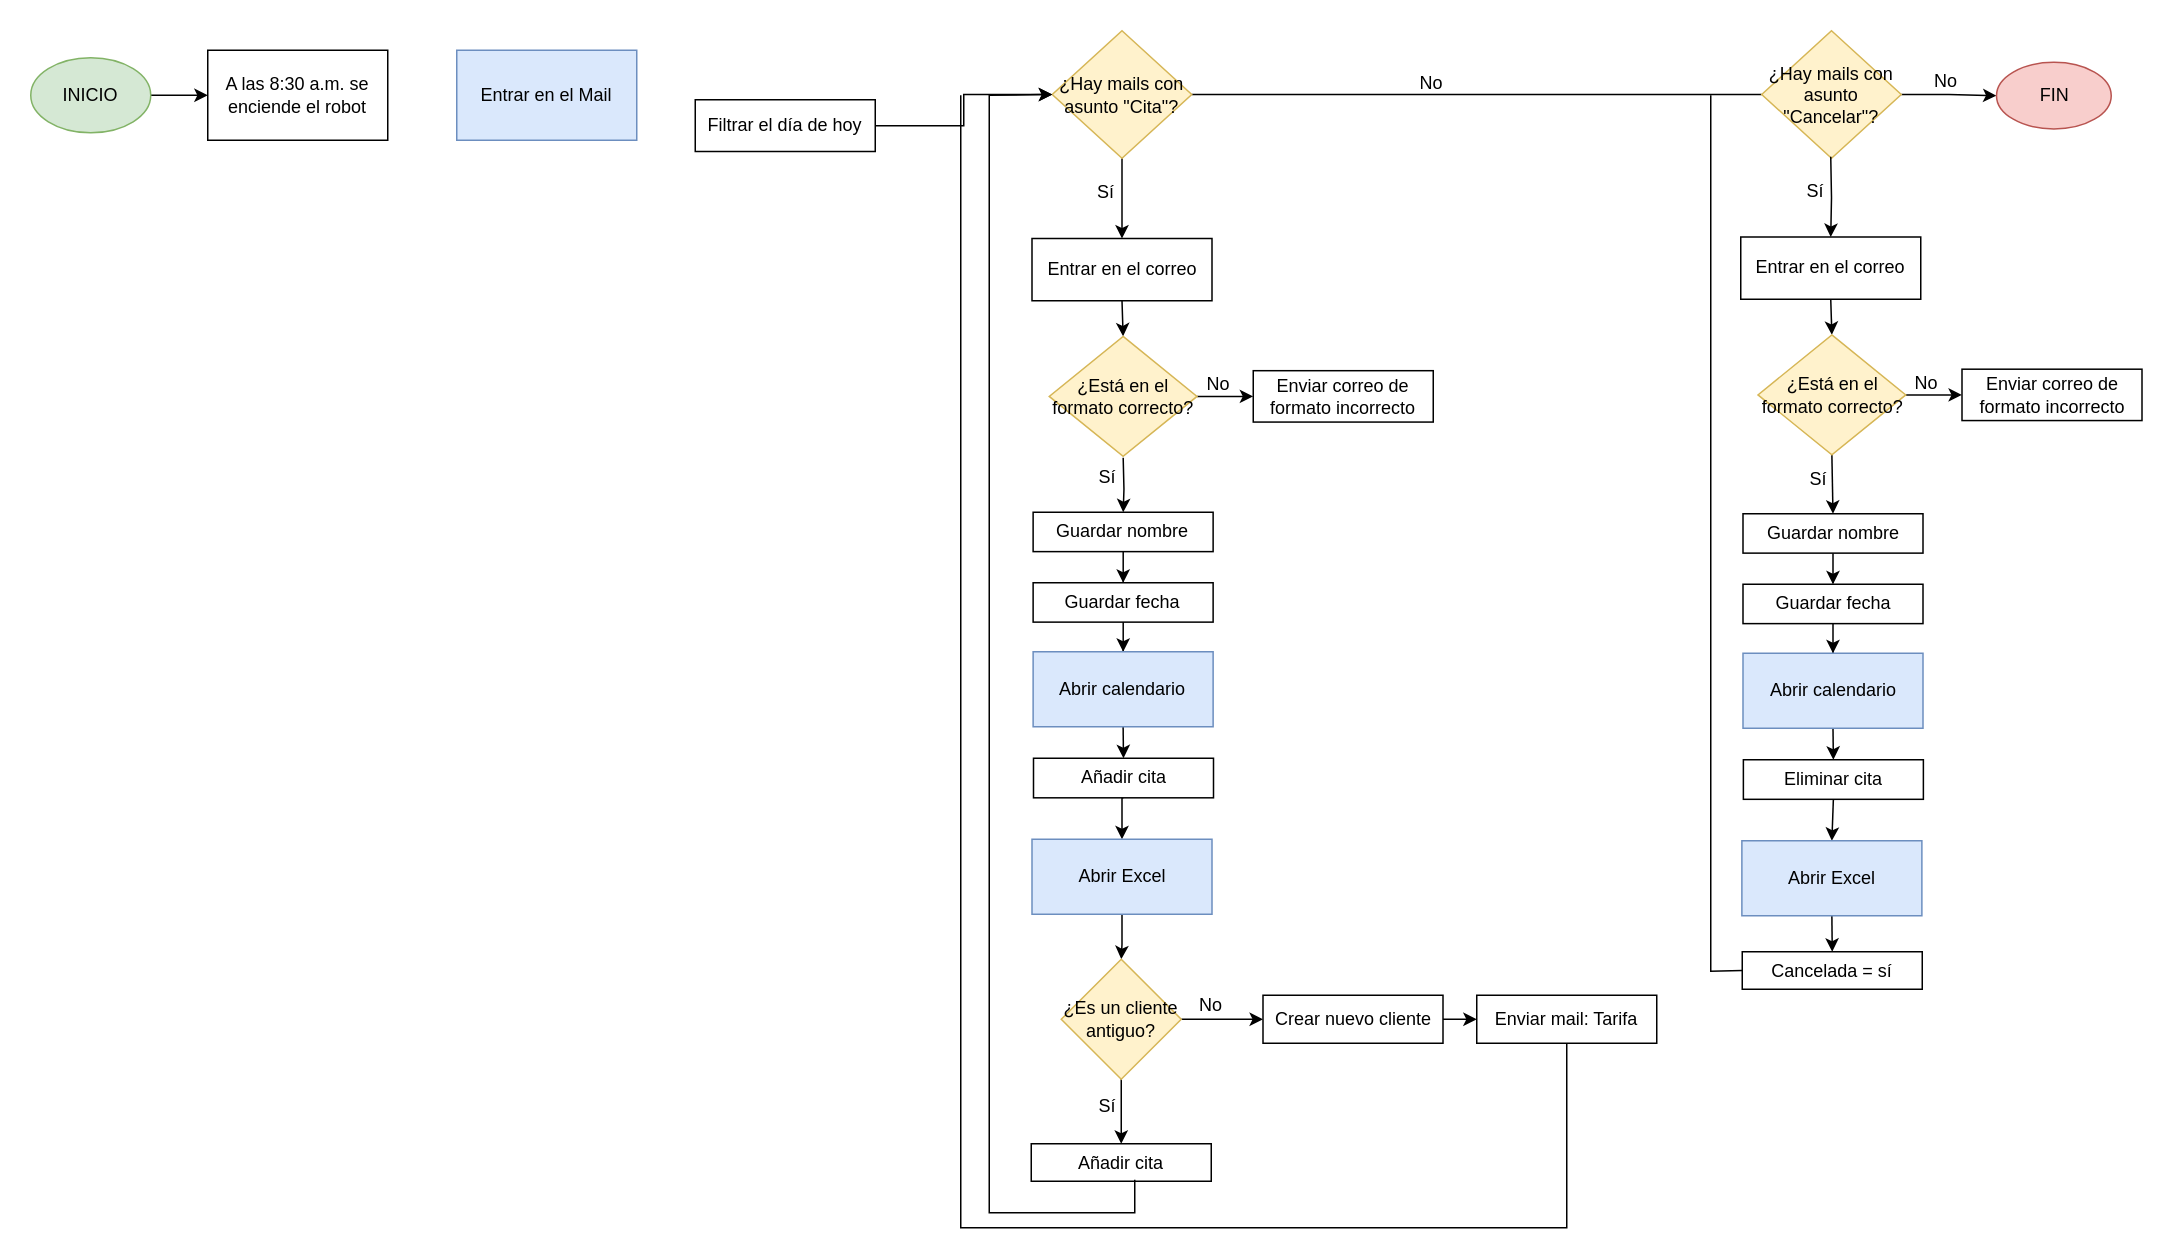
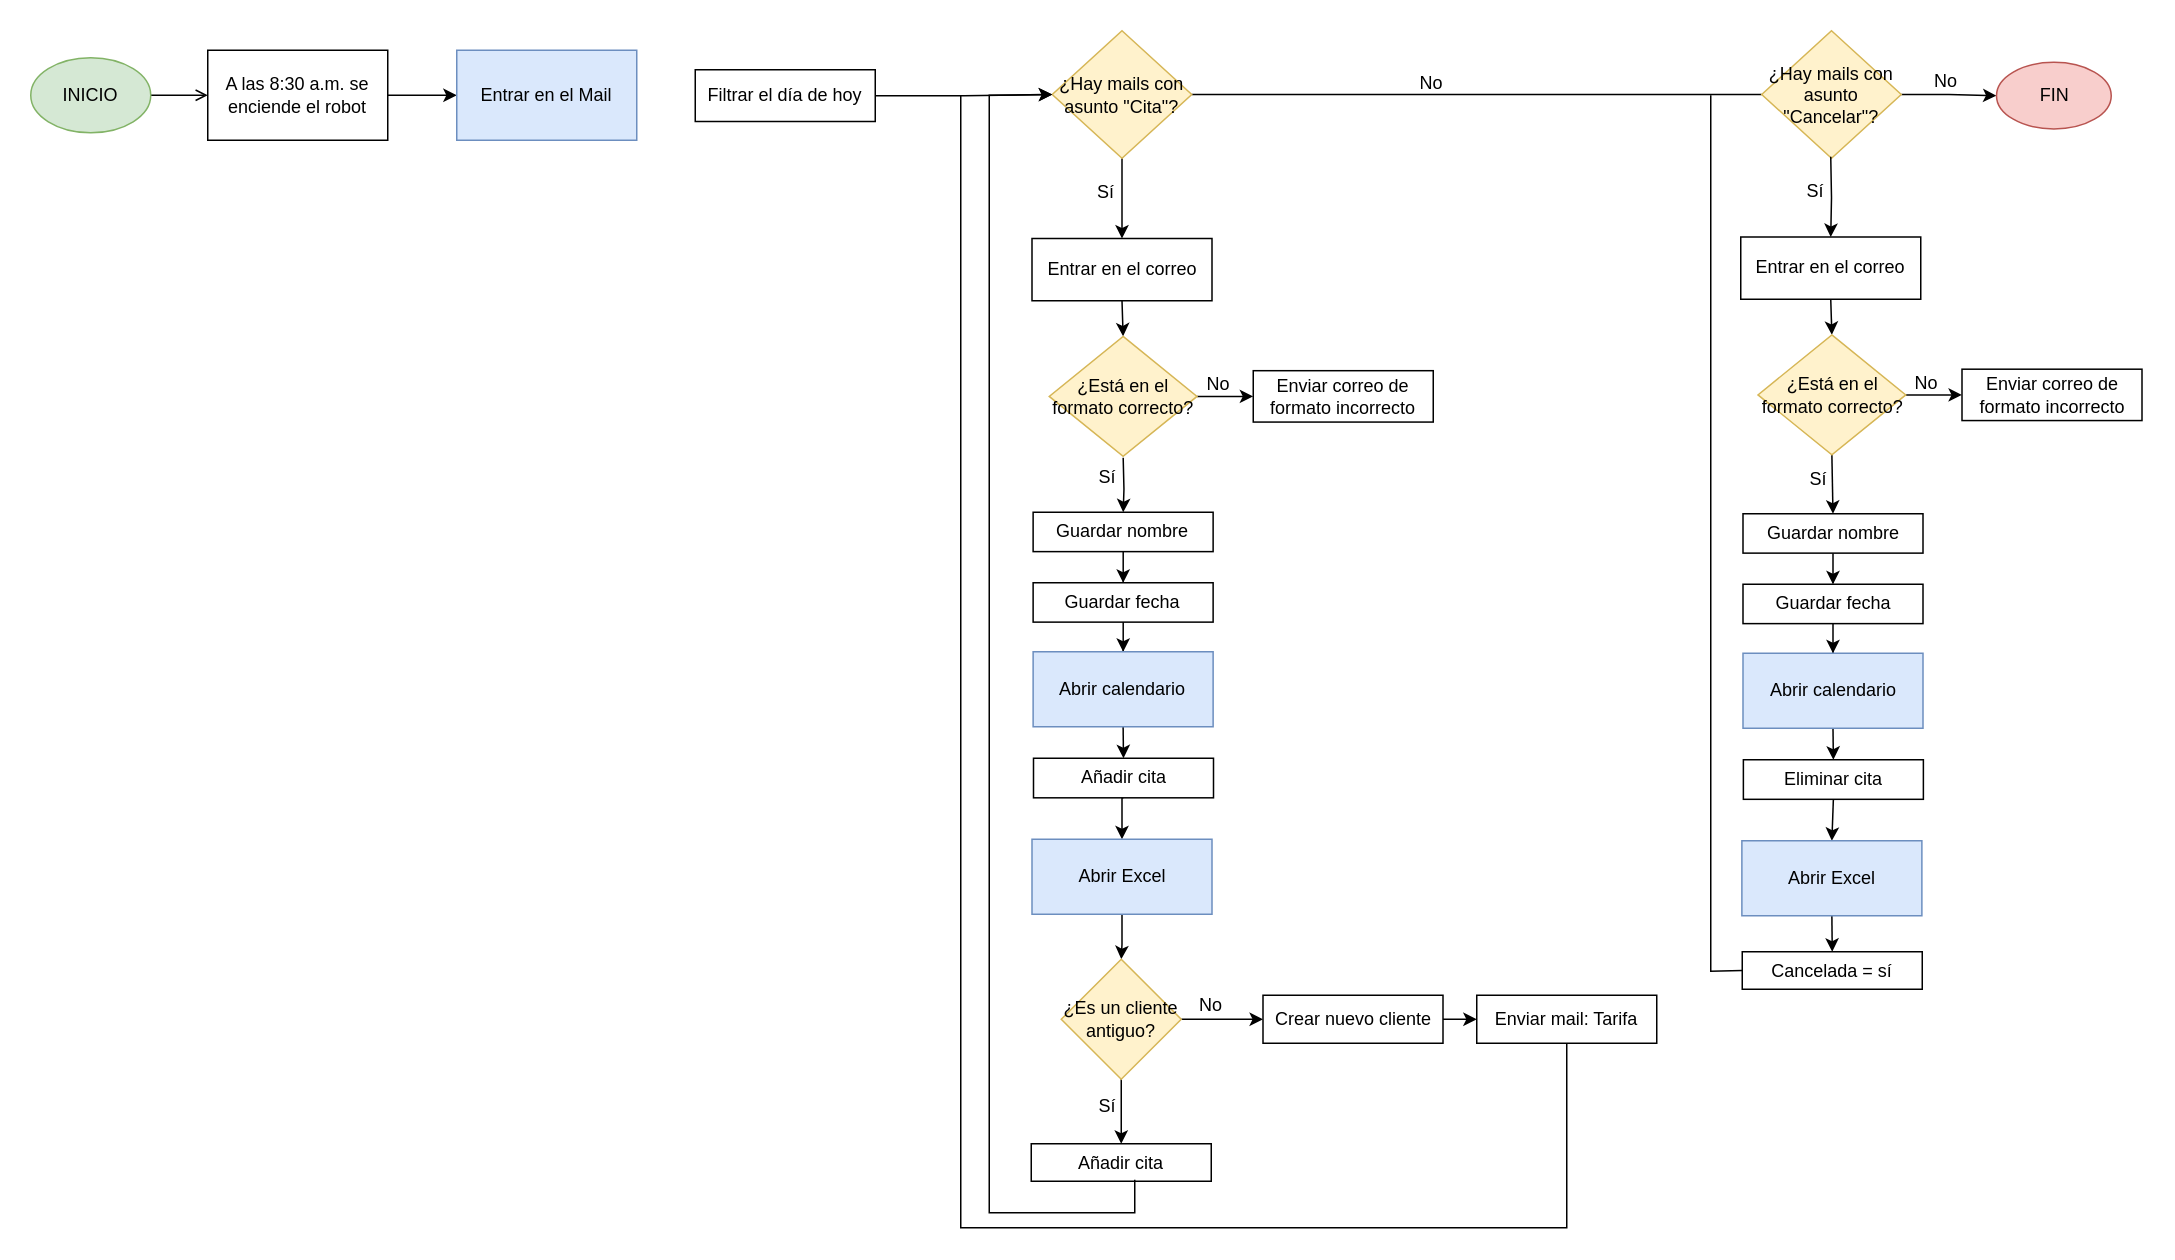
(196, 95) -> (198, 95)
none -> (417, 95)
(785, 126) -> (785, 96)
